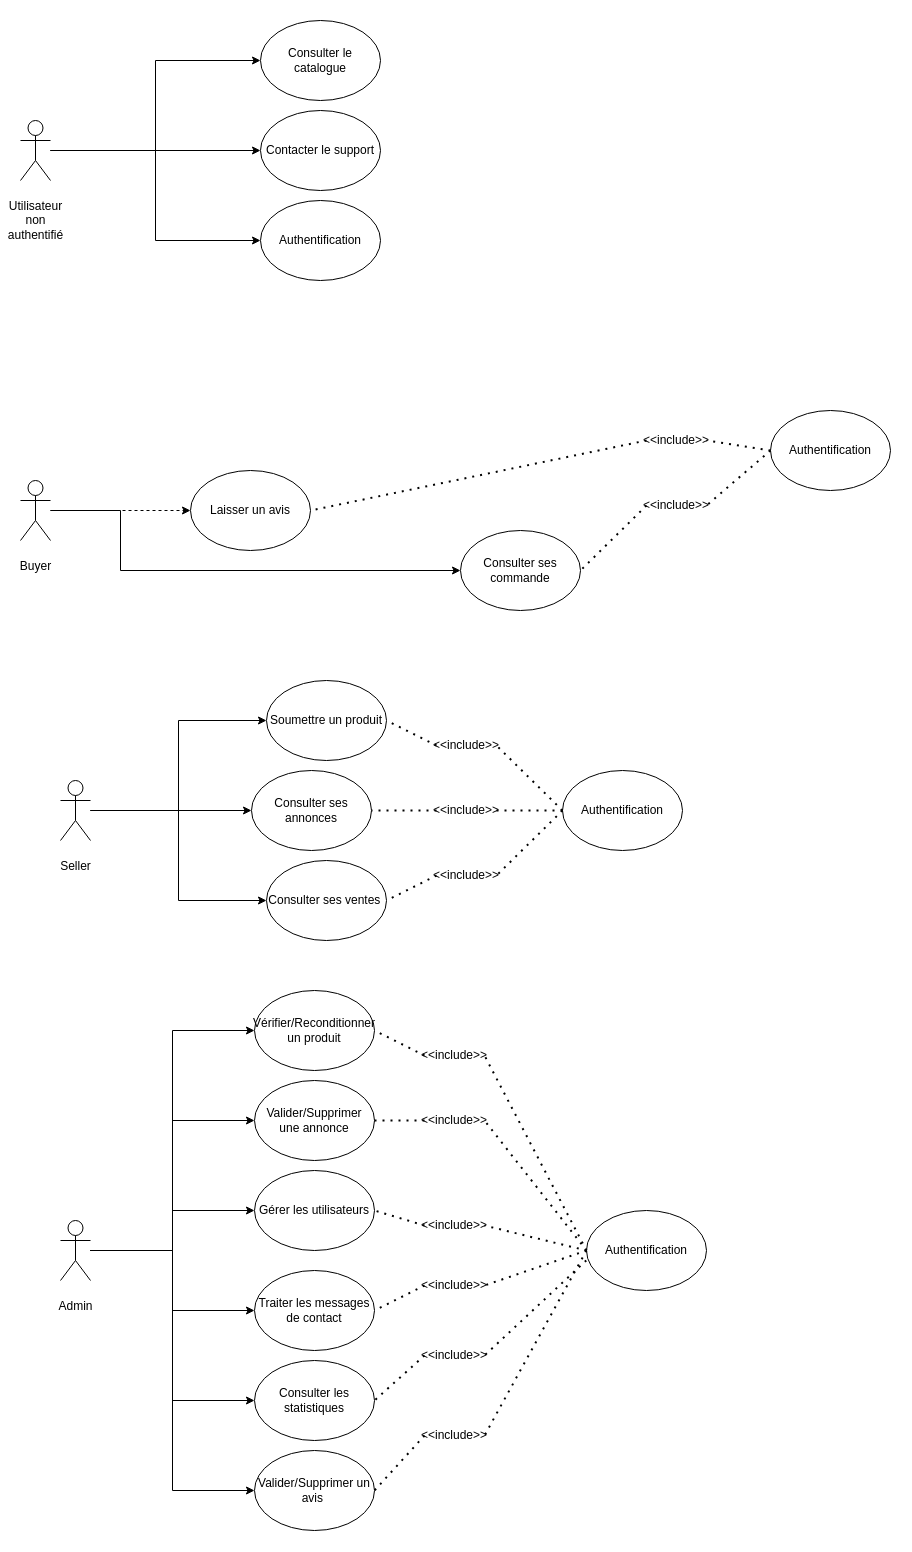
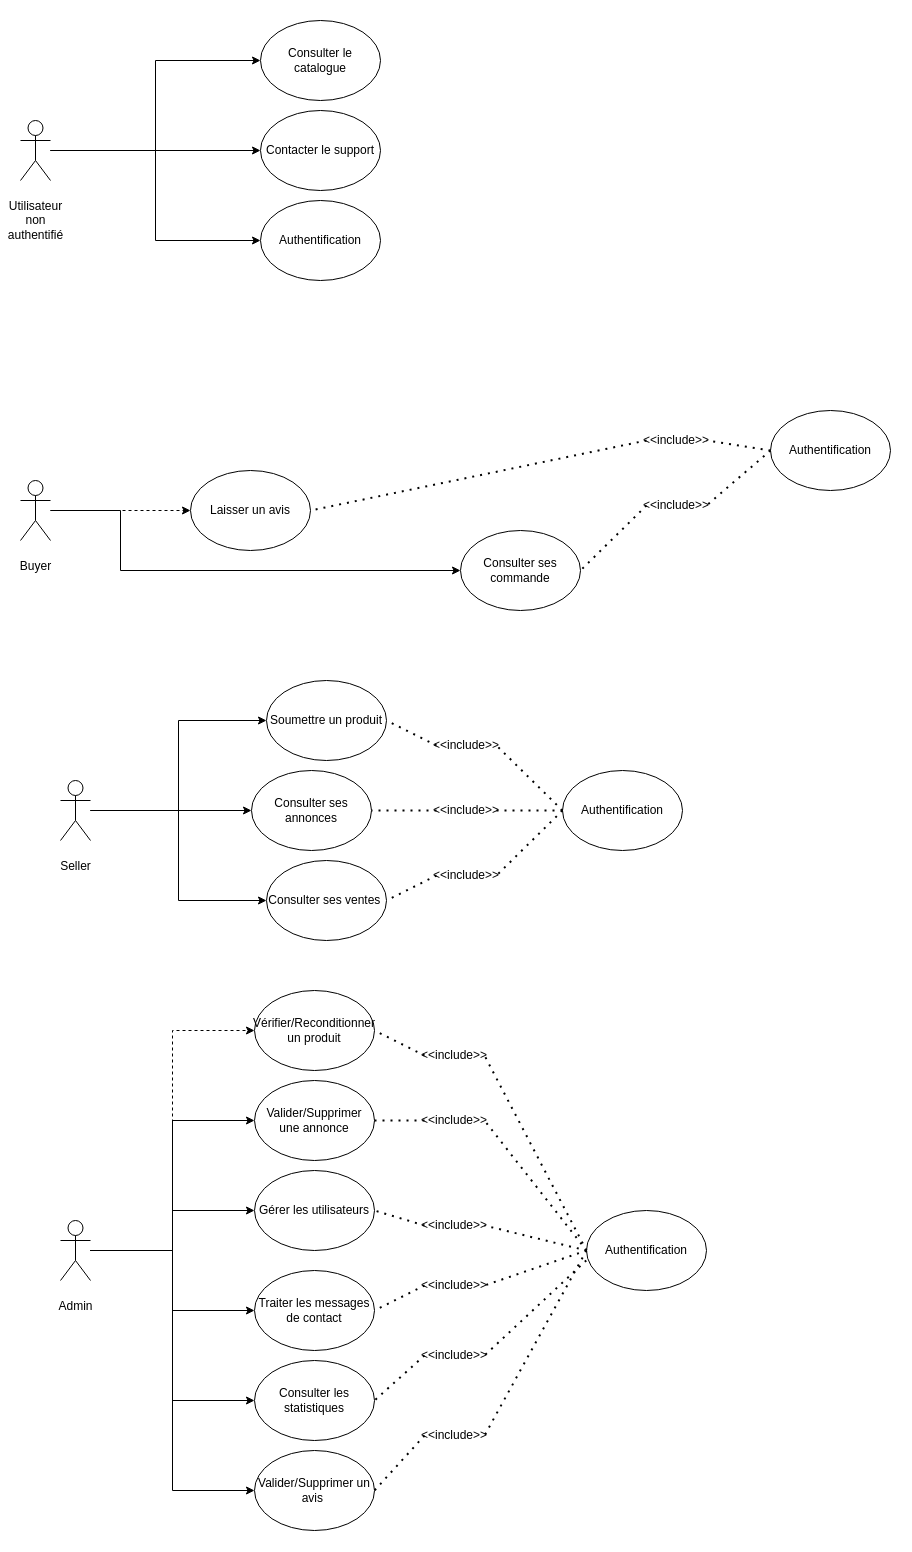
(173, 1038) -> (173, 1038)
